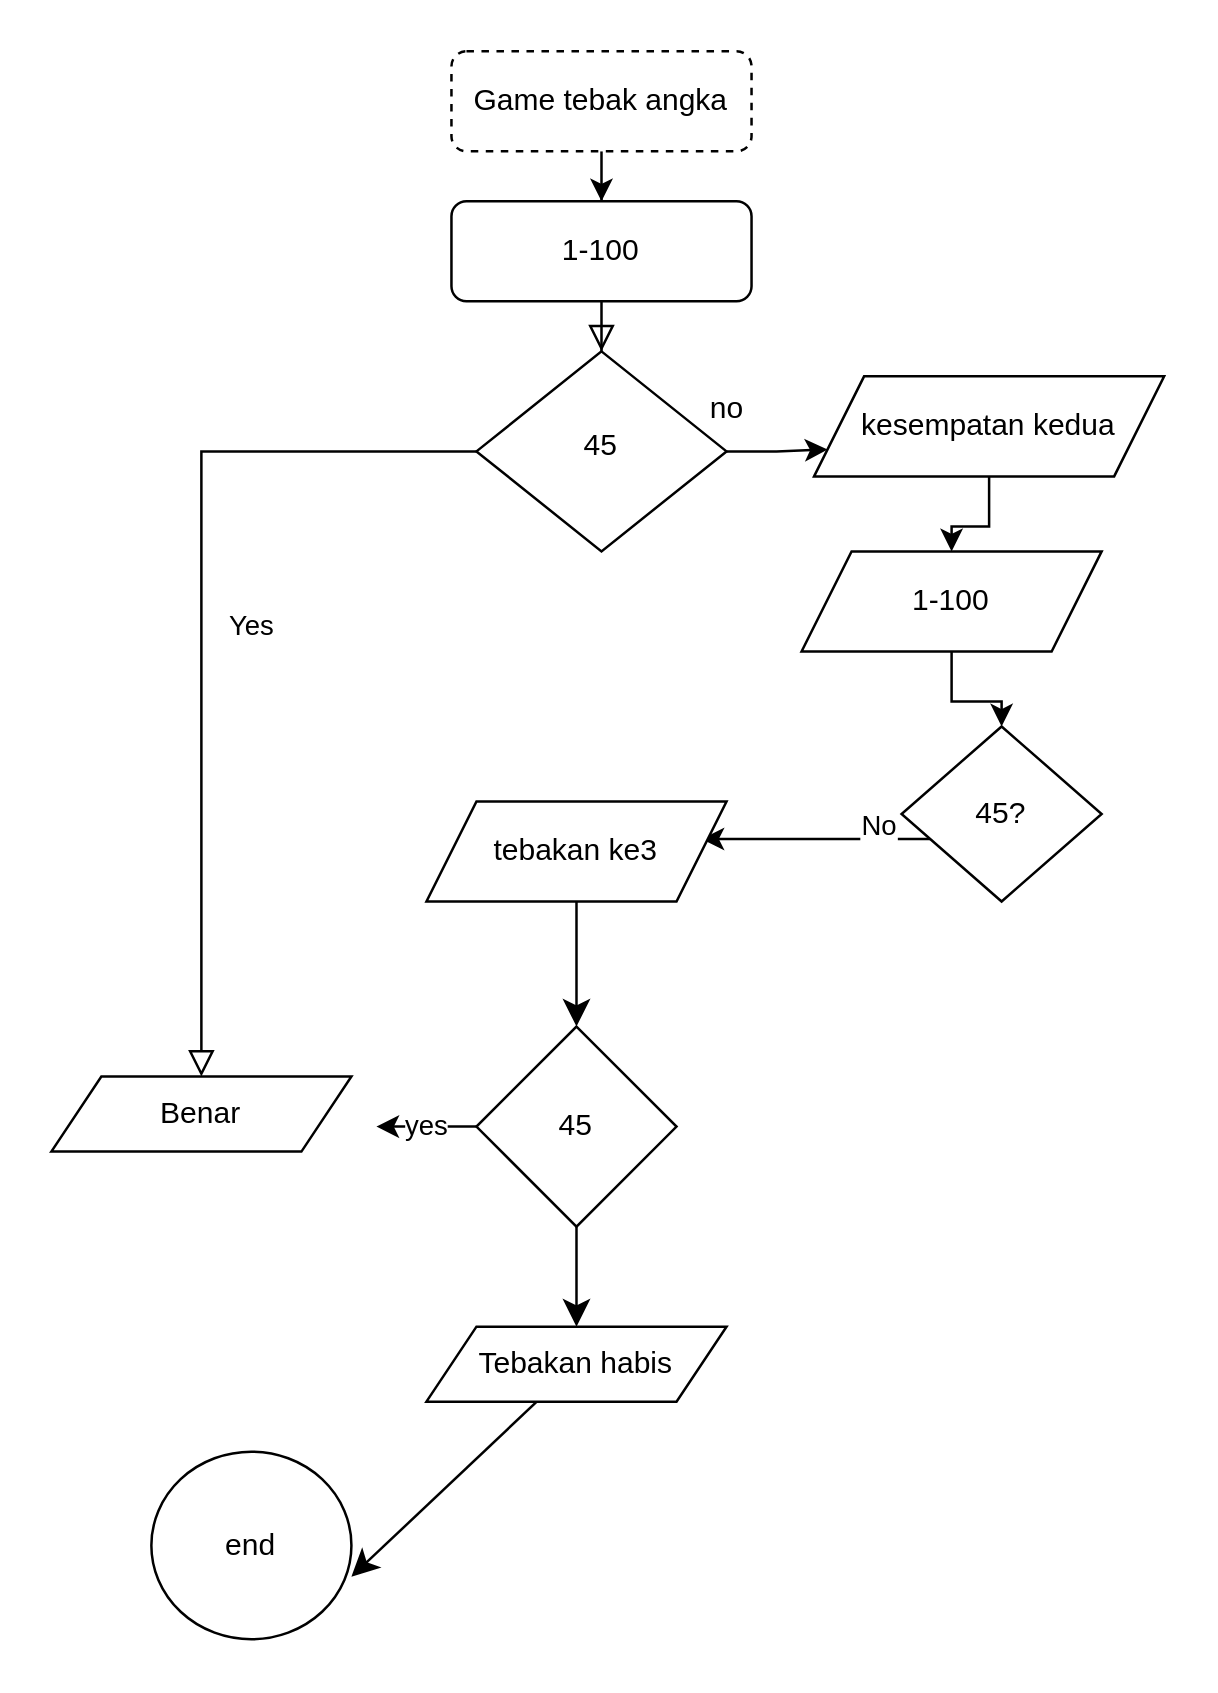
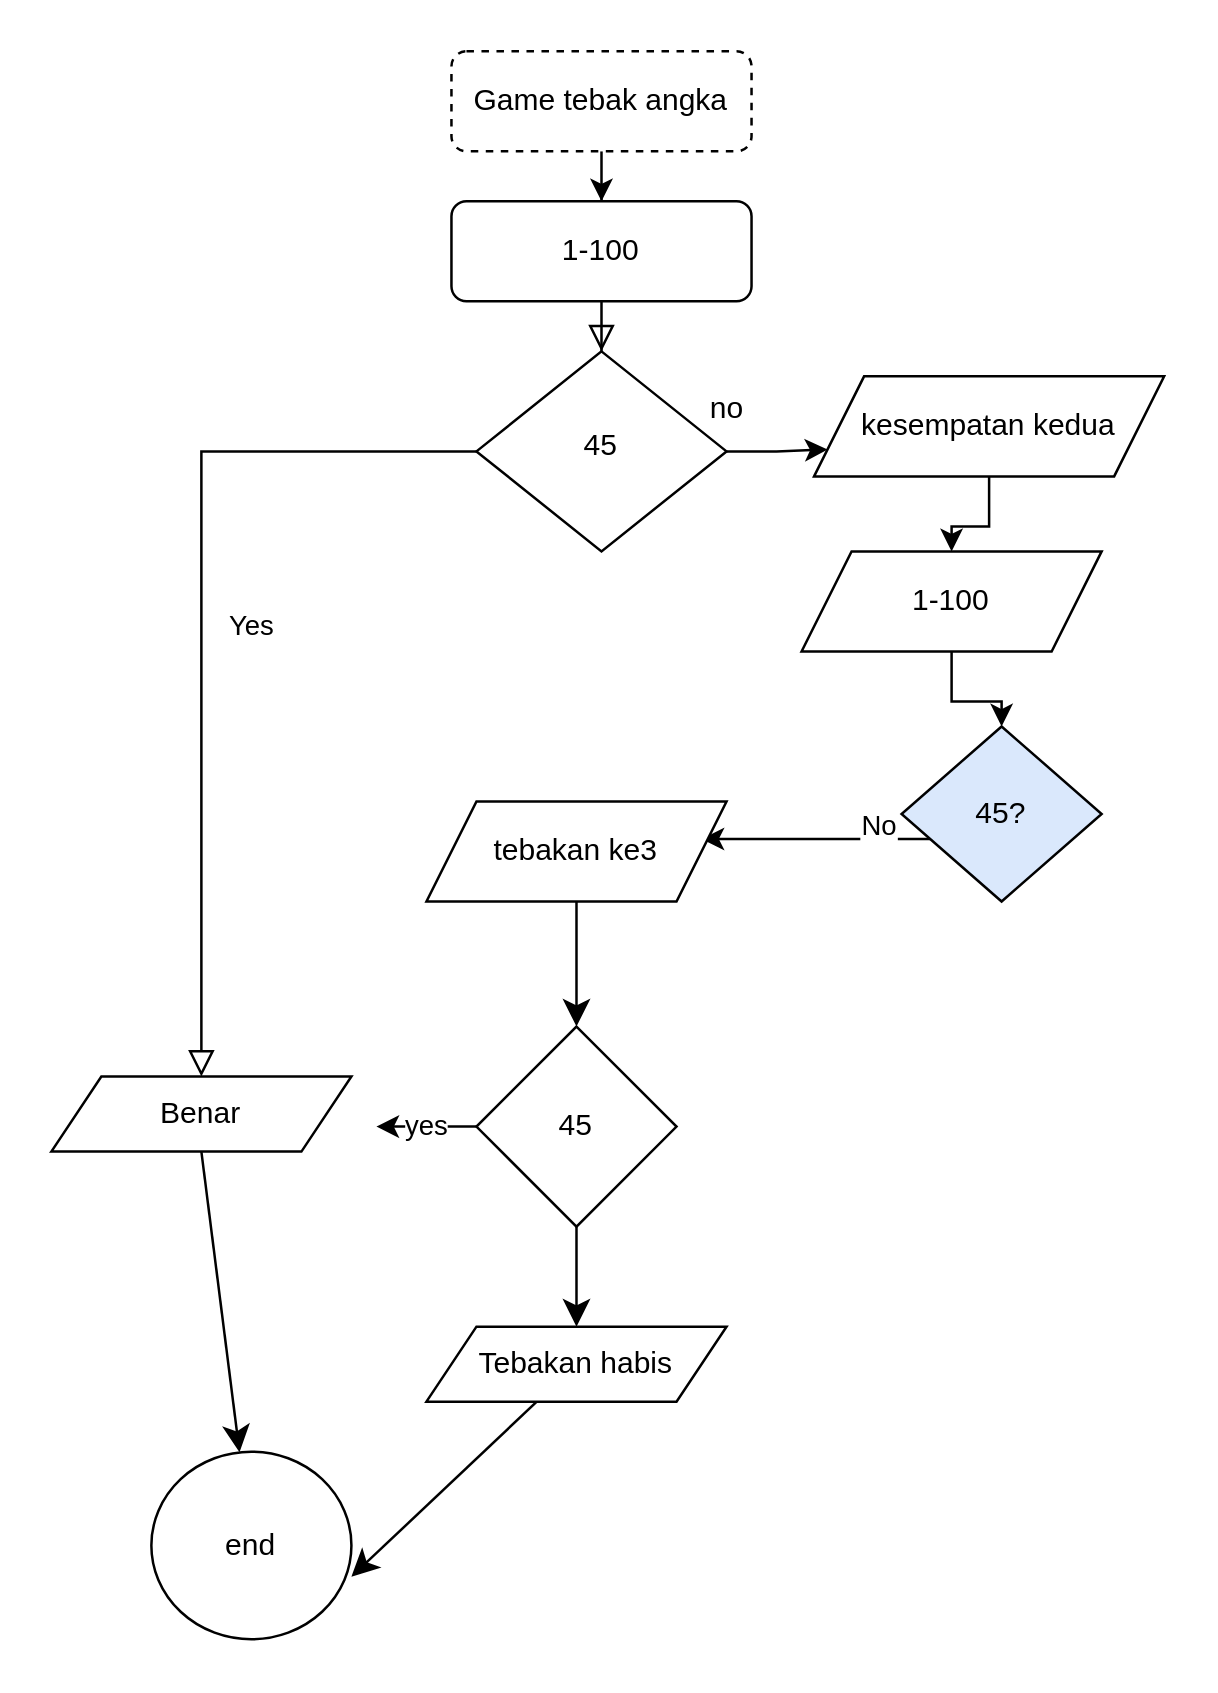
(1001, 814) -> (1001, 814)
none -> (219, 1293)
